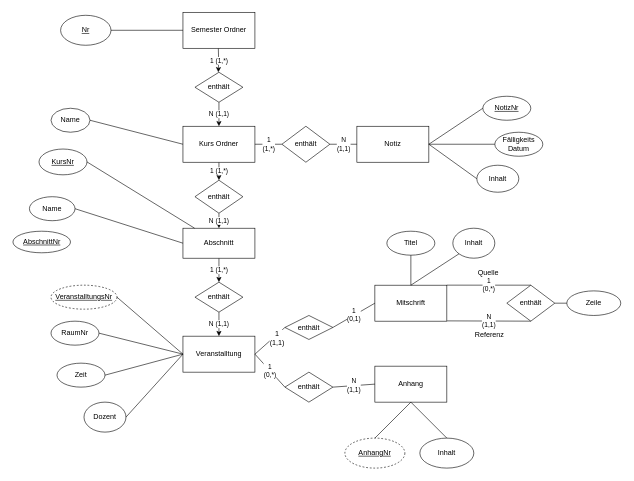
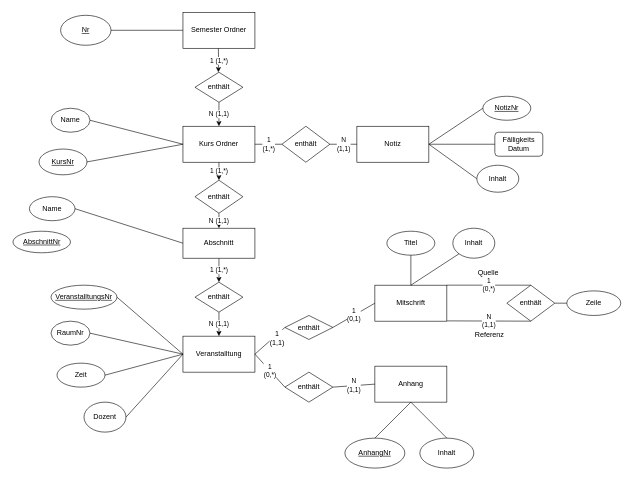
(519, 144) -> (519, 144)
(141, 195) -> (134, 153)
(84, 297) -> (84, 297)
(75, 333) -> (70, 333)
(375, 453) -> (375, 453)
